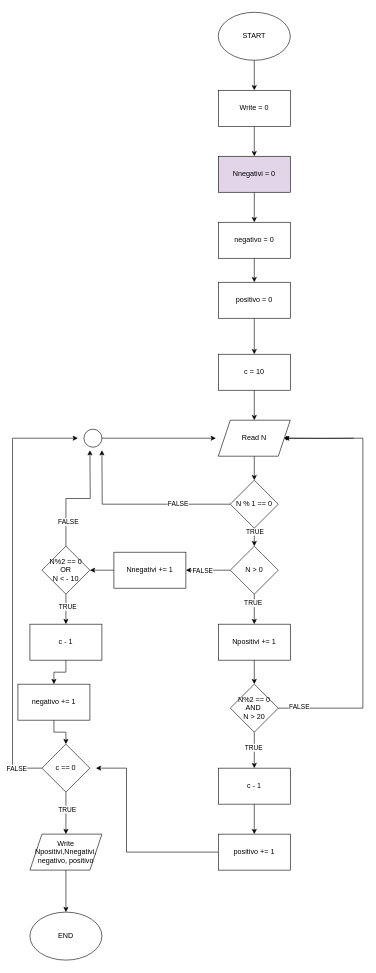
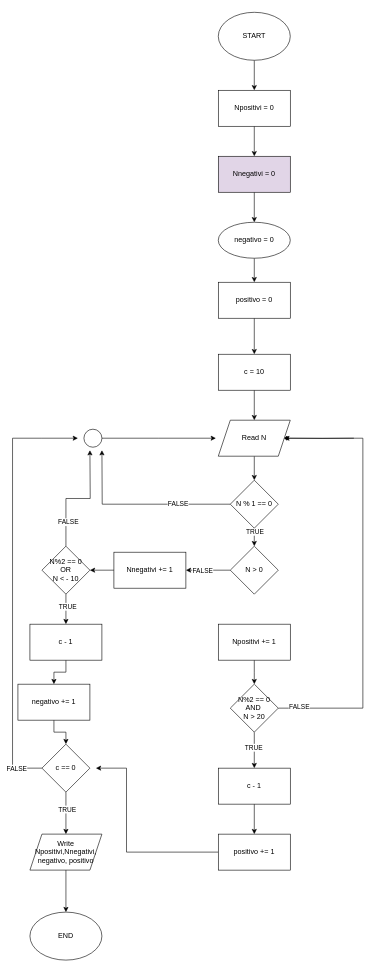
(254, 108) -> (254, 108)
(254, 240) -> (254, 240)
(254, 604) -> none
